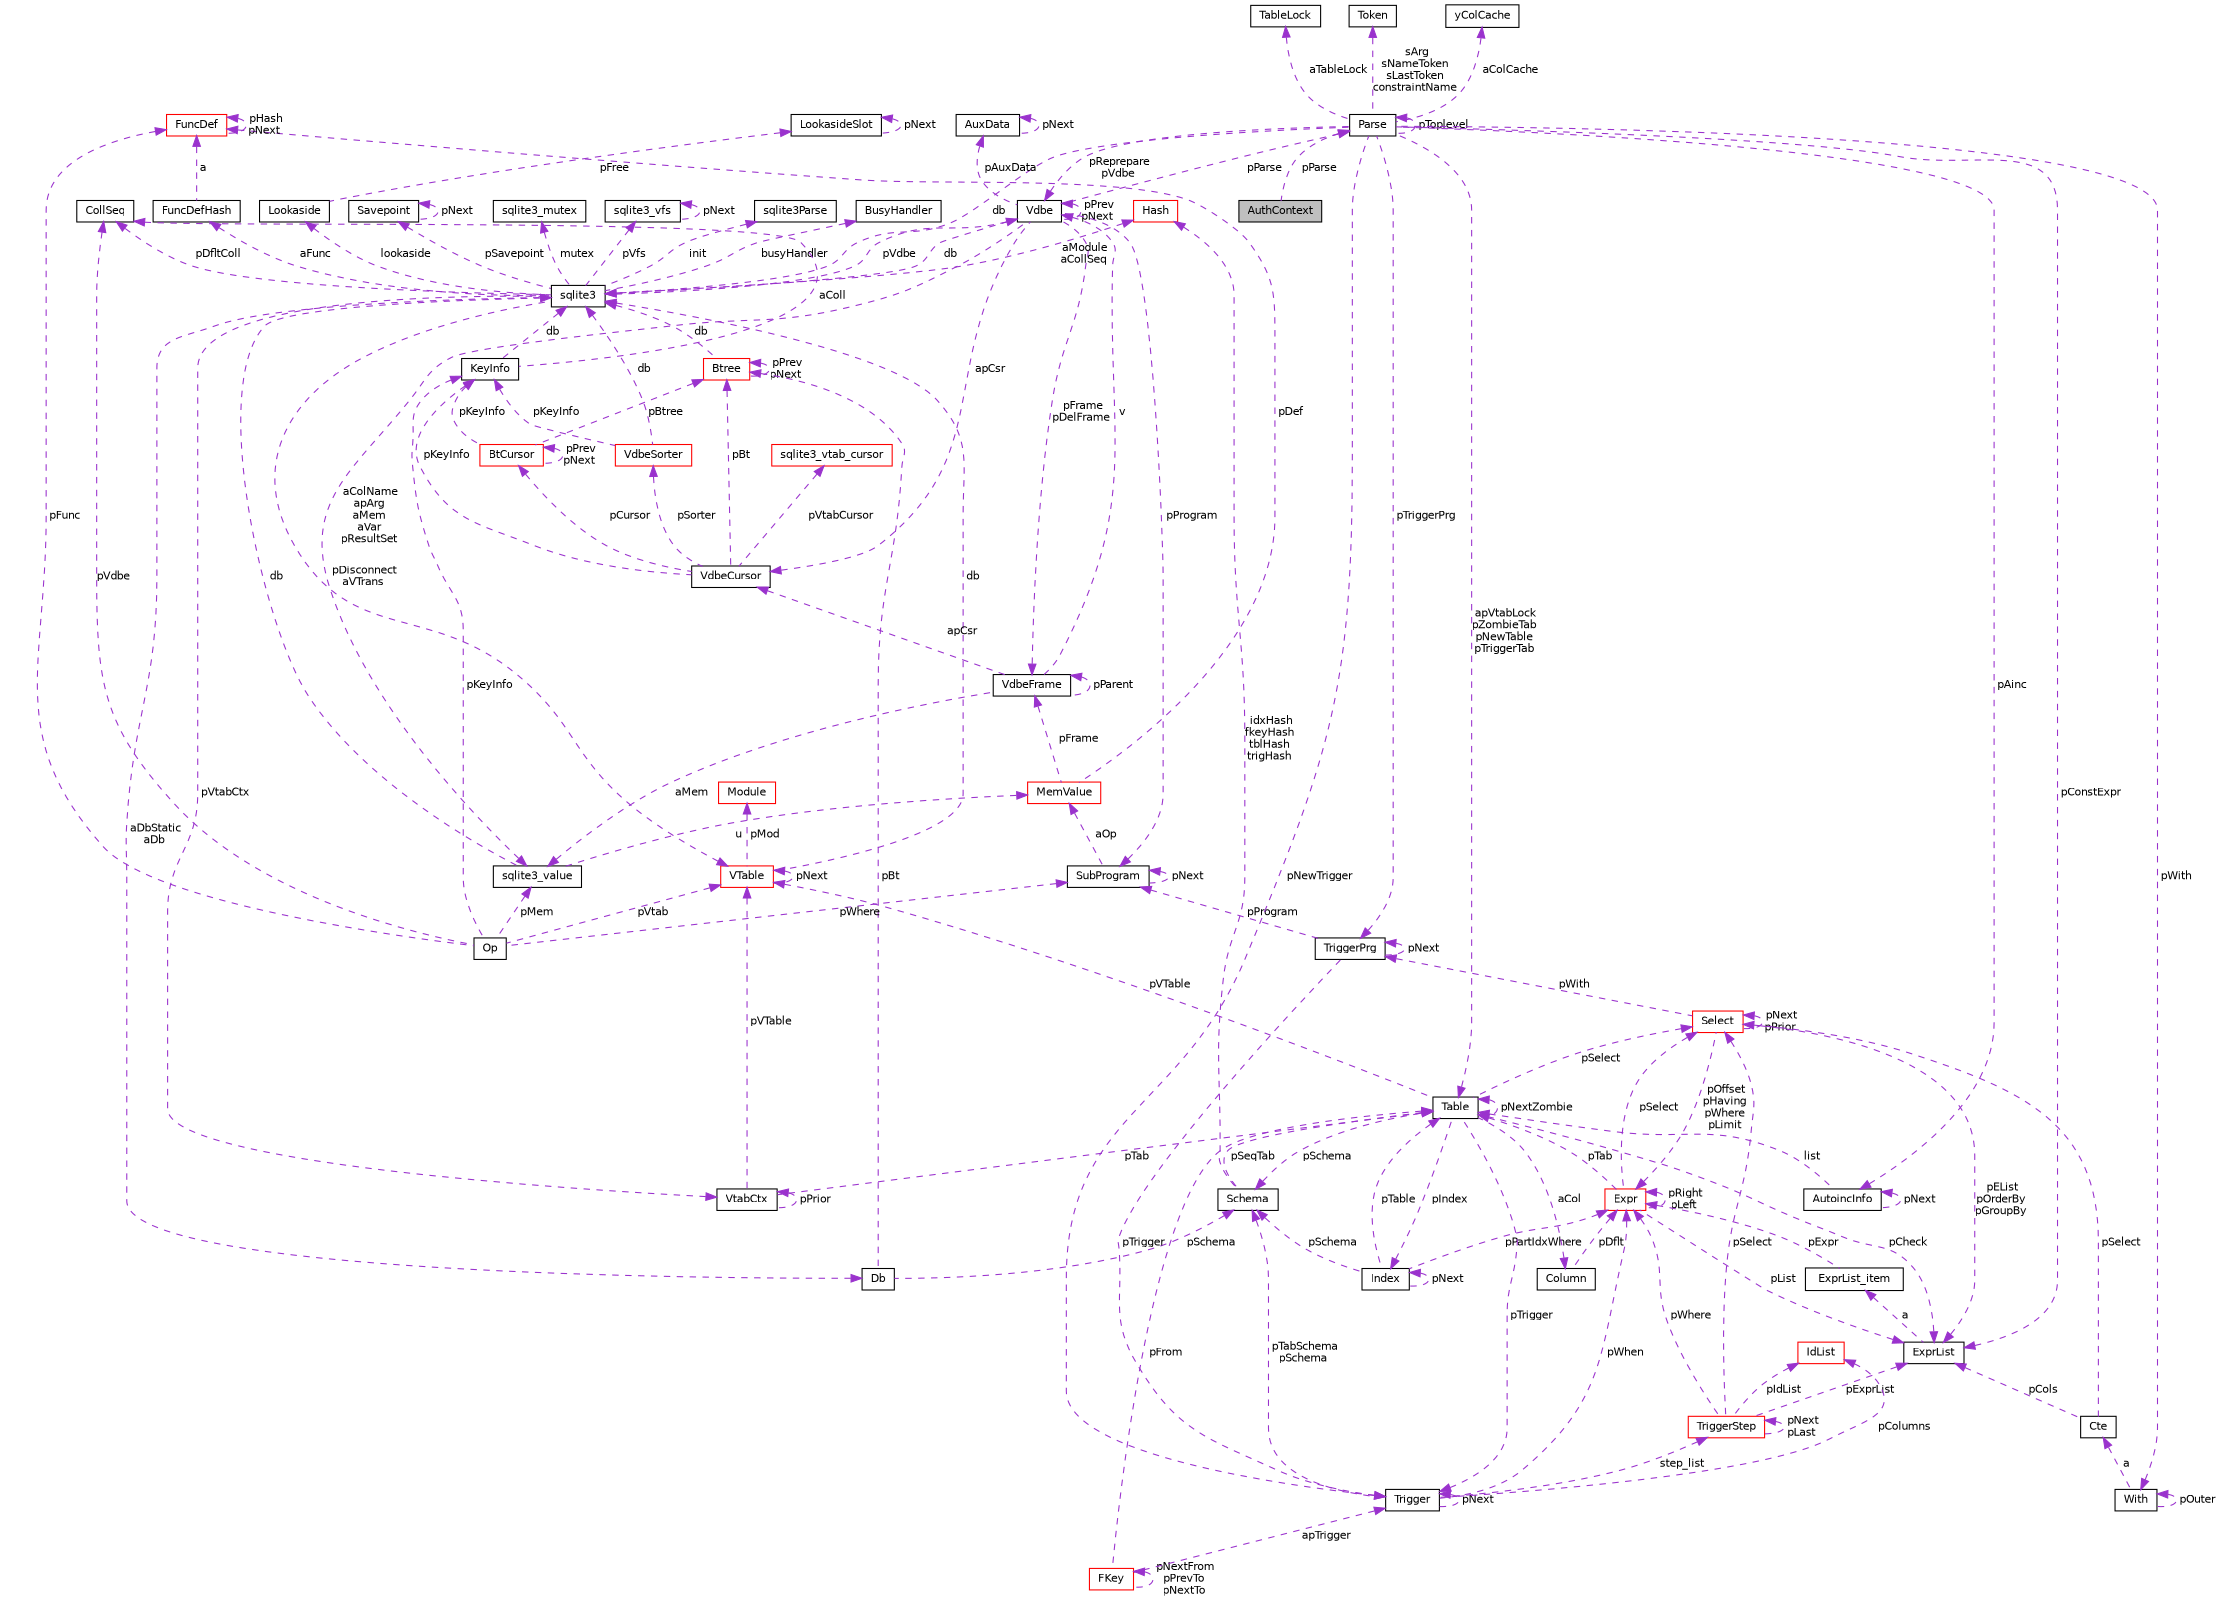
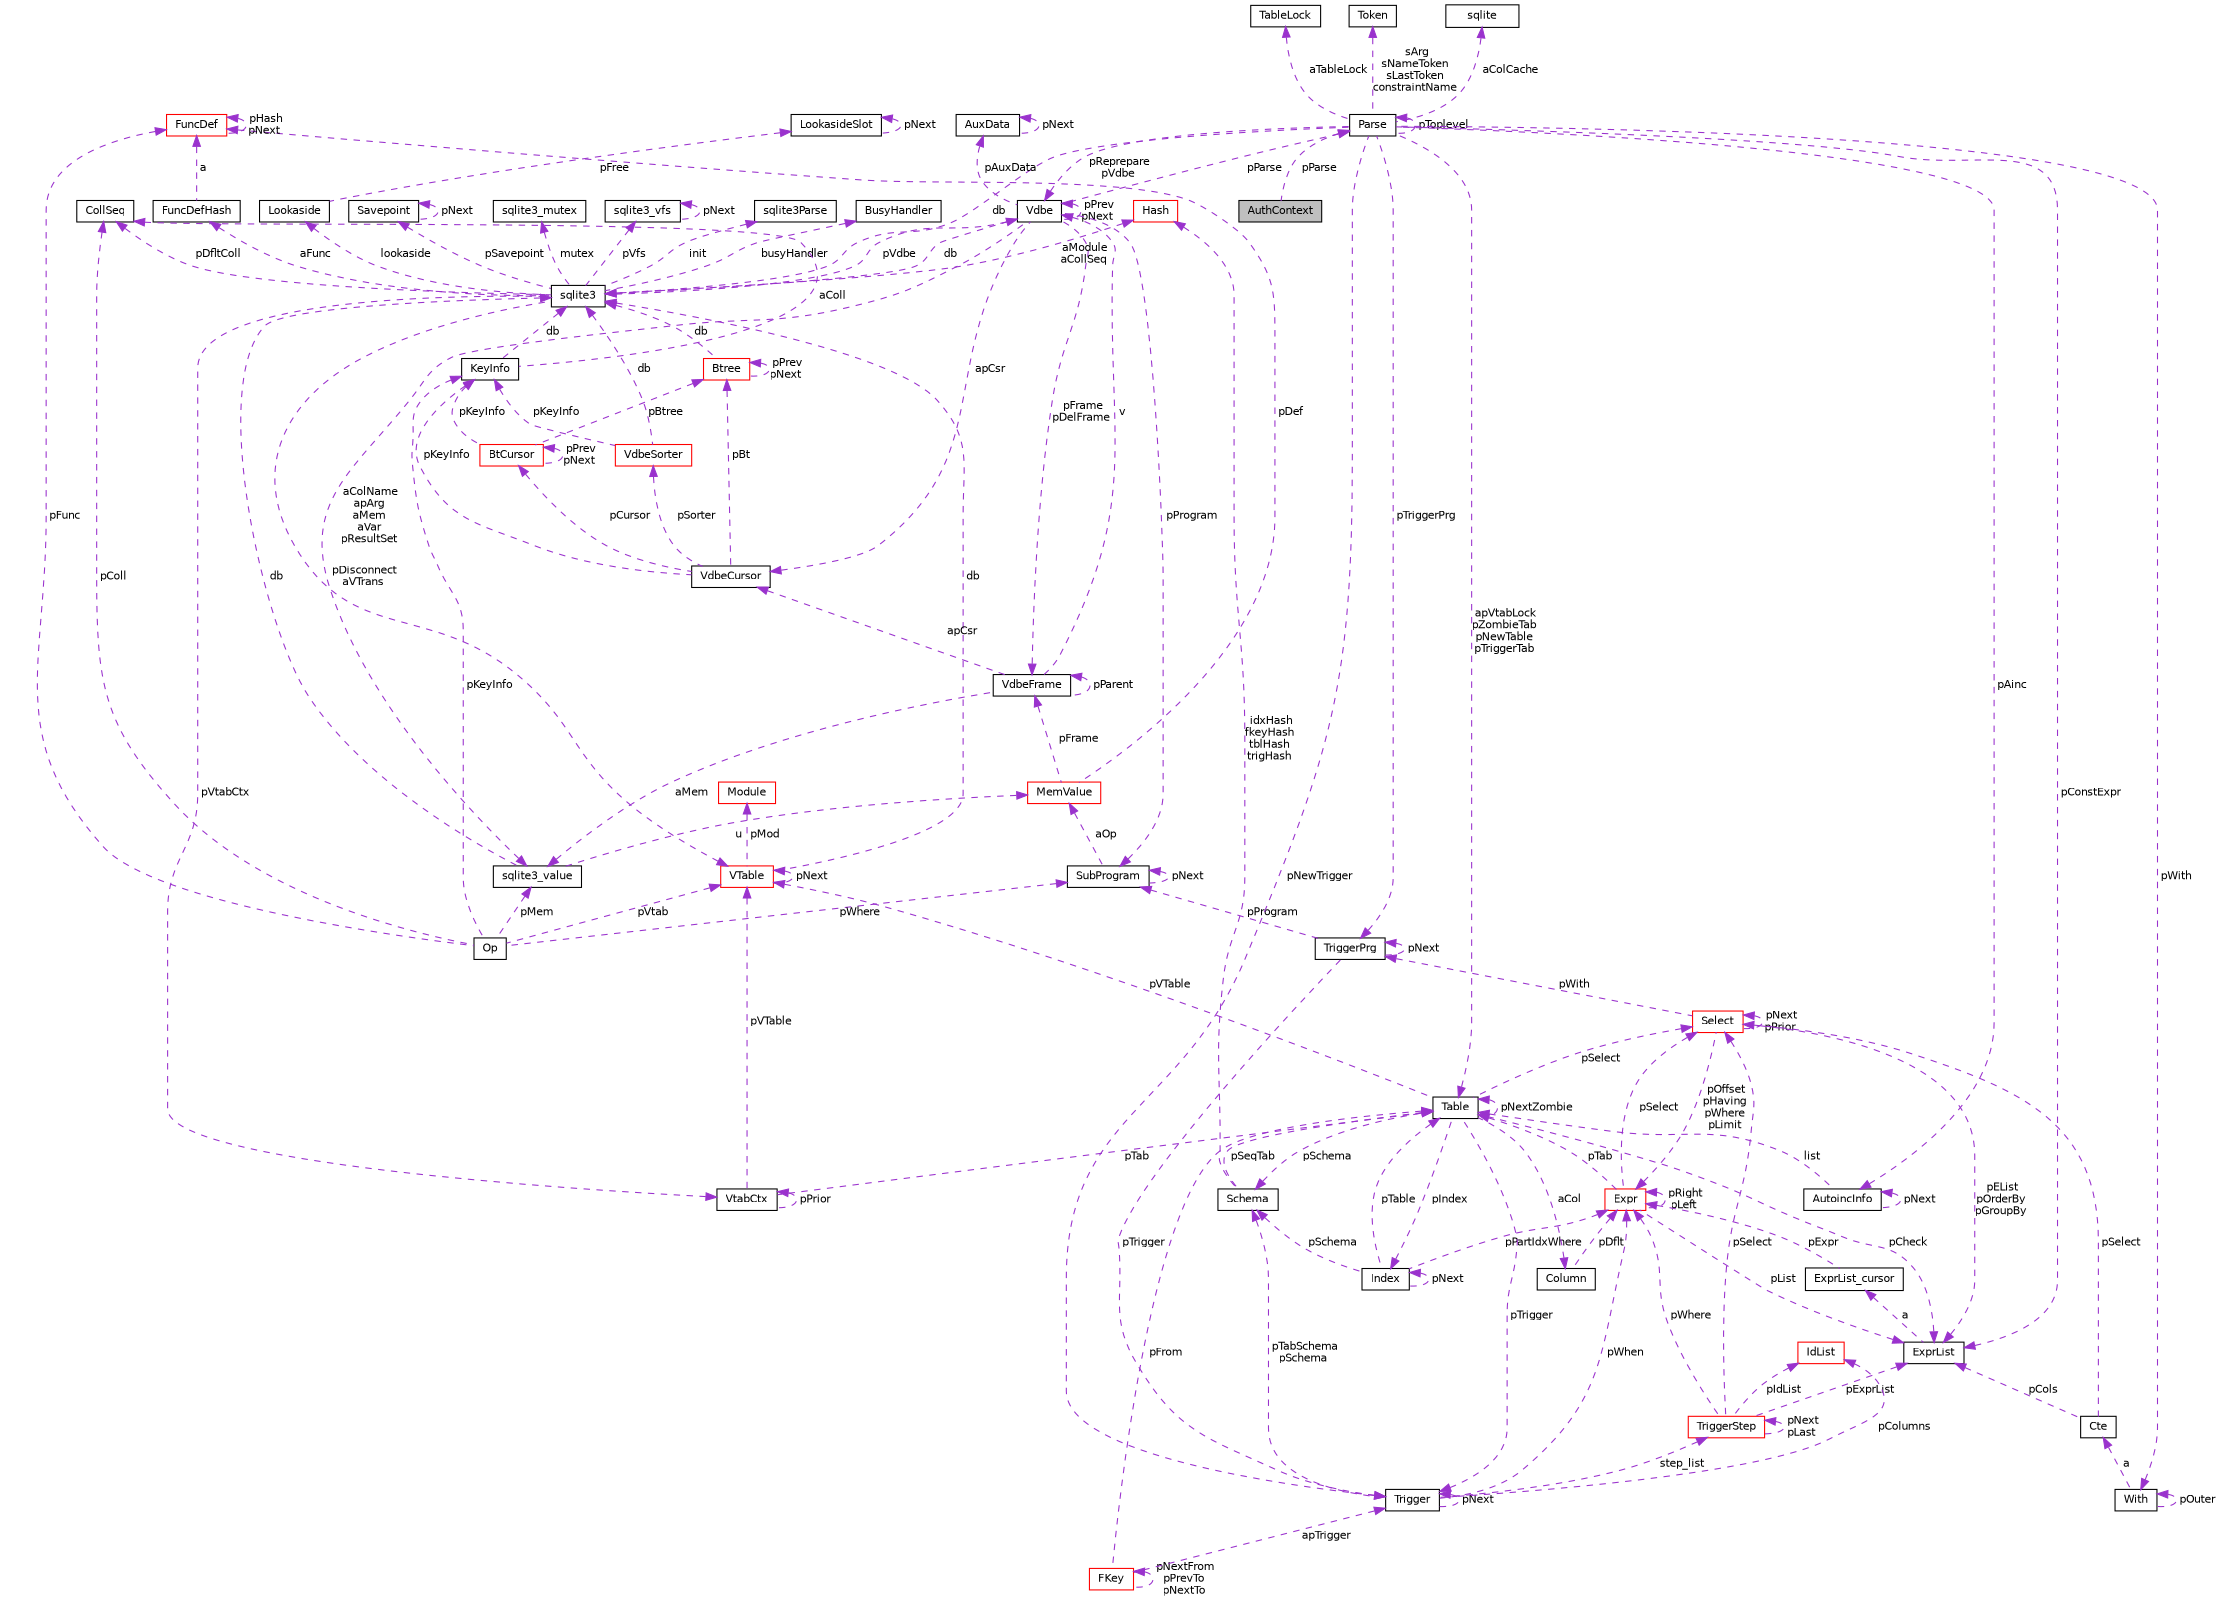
(1482, 16) -> (1482, 16)
(832, 455) -> none
(112, 577) -> (112, 577)
(878, 1279) -> none
(1854, 1279) -> (1854, 1279)
